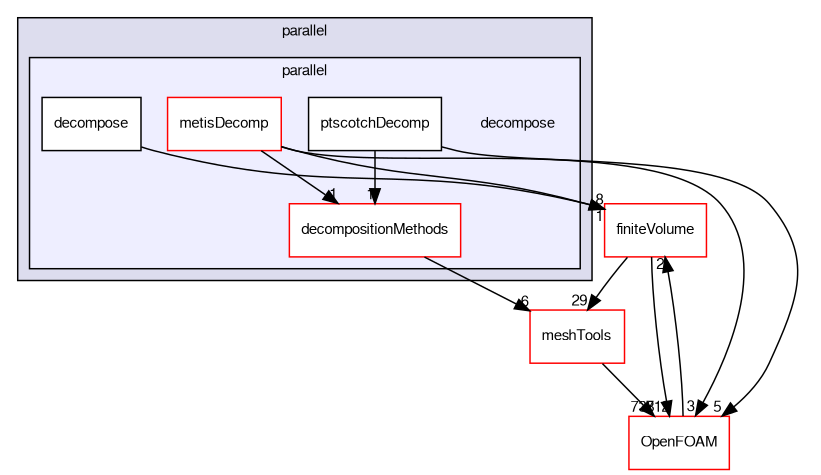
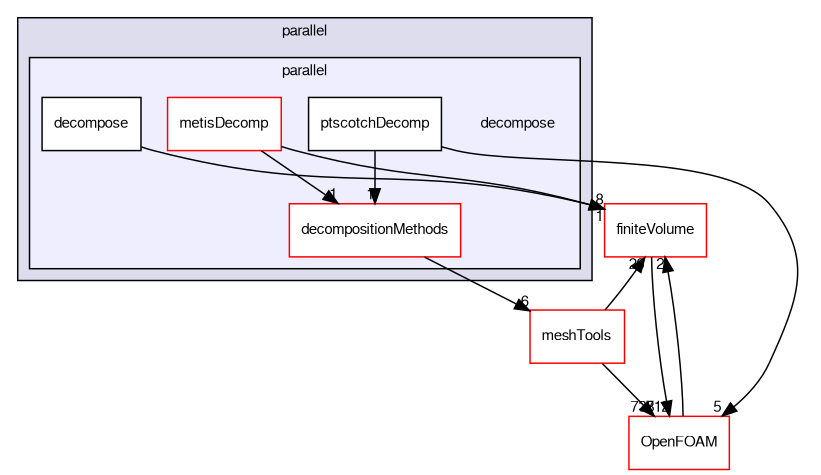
(675, 178) -> none
(611, 277) -> (621, 290)
